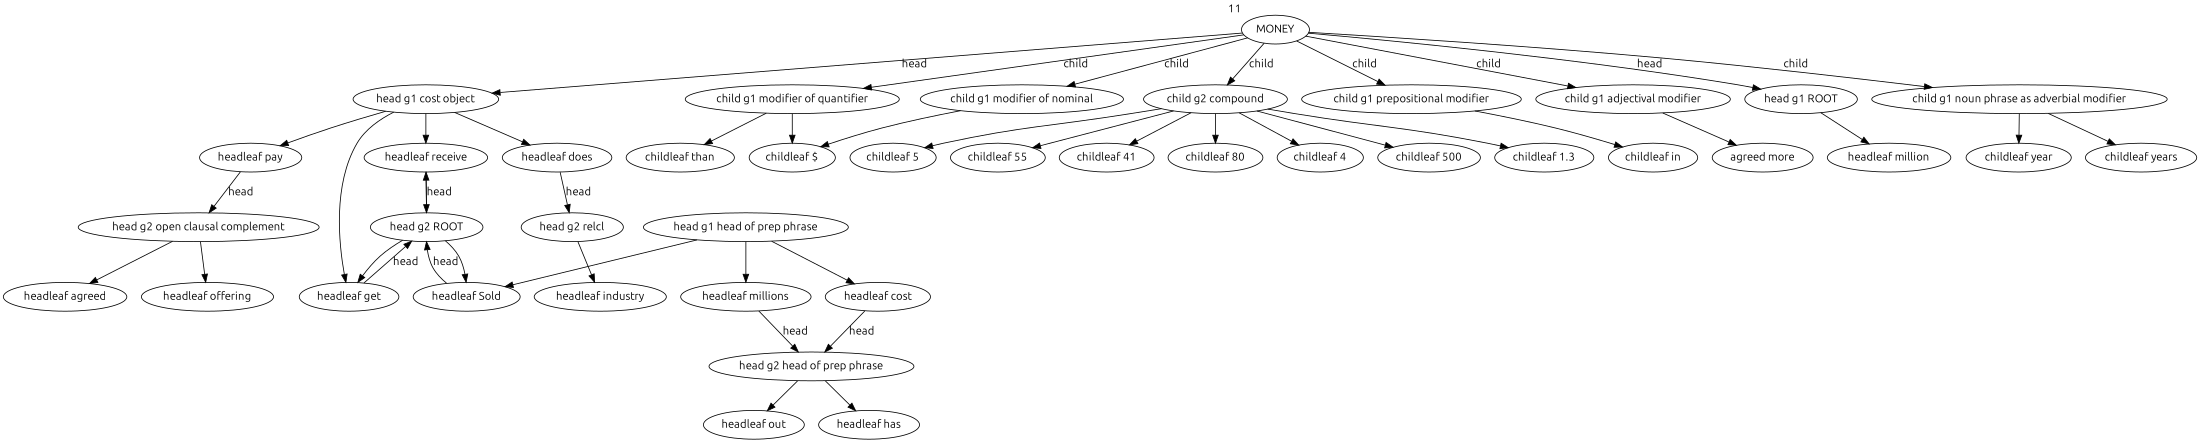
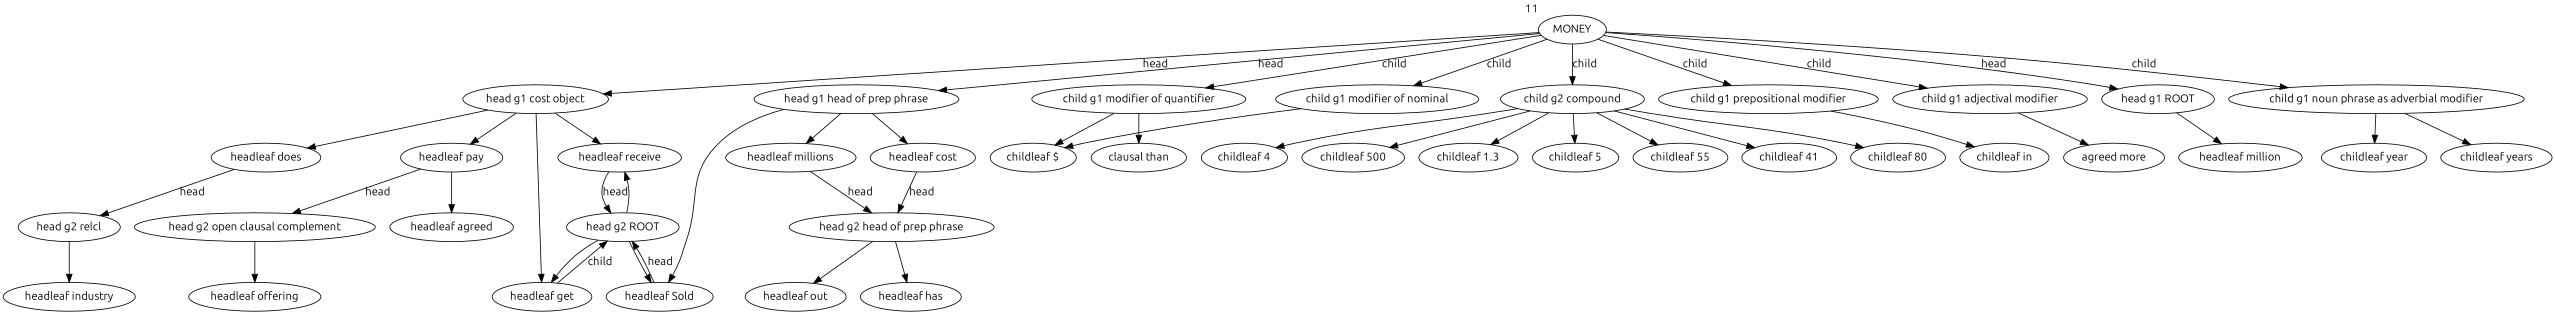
none -> (1243, 62)
(680, 158) -> (1139, 158)
(135, 261) -> (452, 188)
(406, 262) -> (600, 262)
